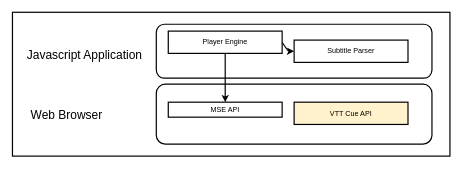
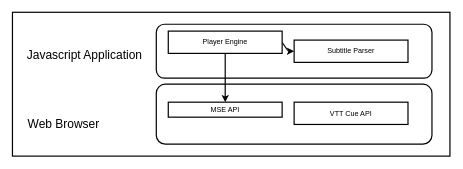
(351, 113) -> (351, 113)
(66, 114) -> (63, 123)
